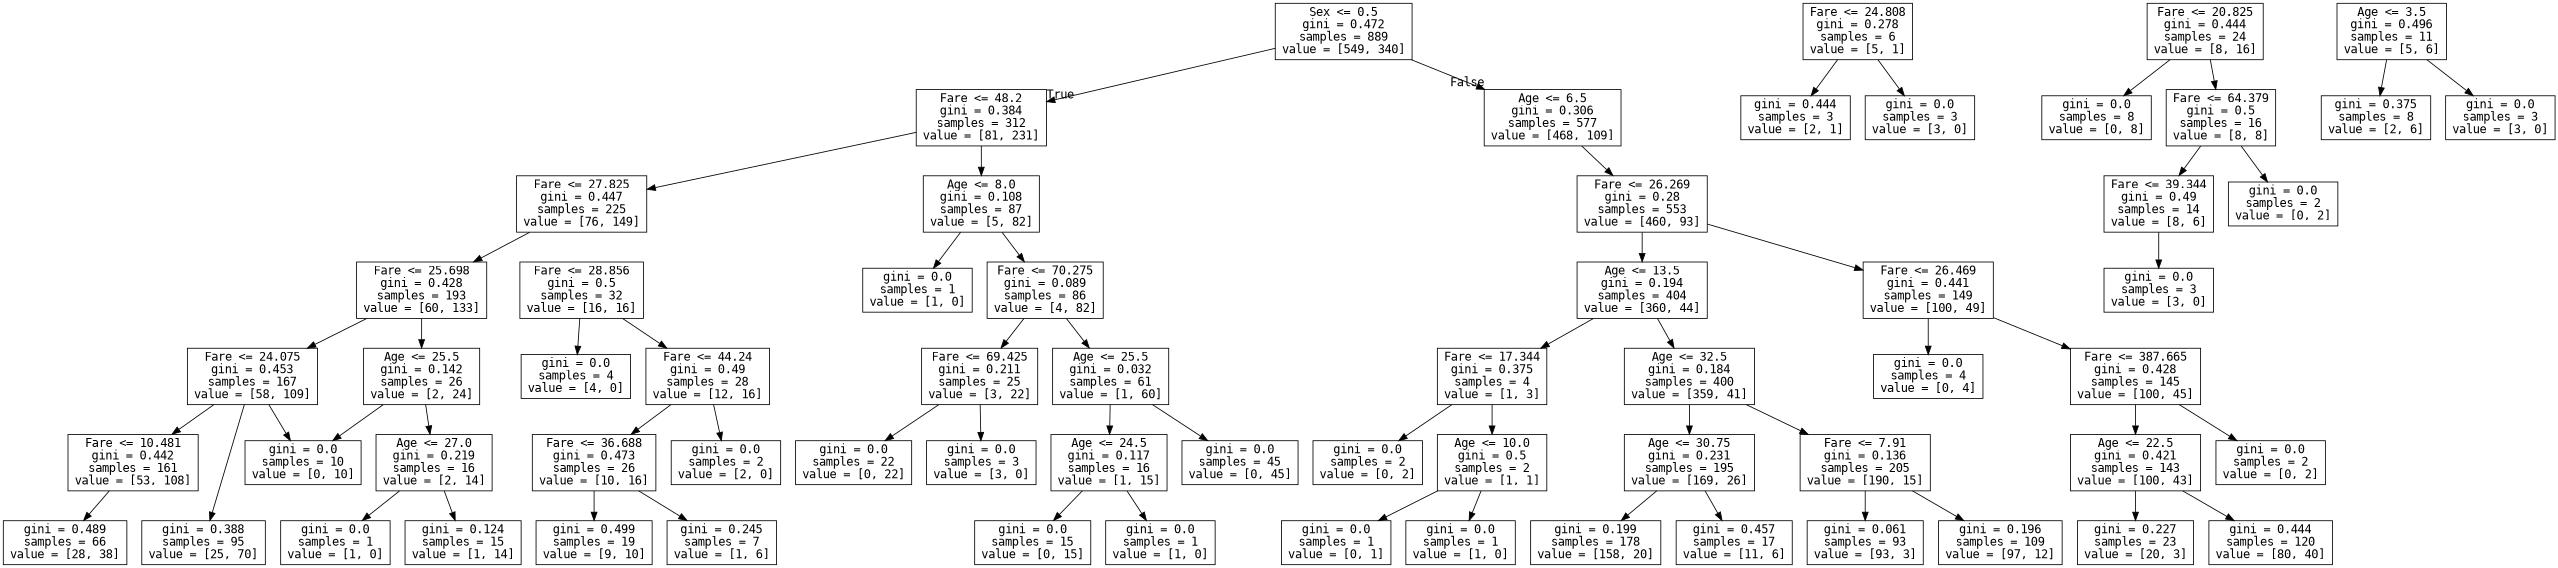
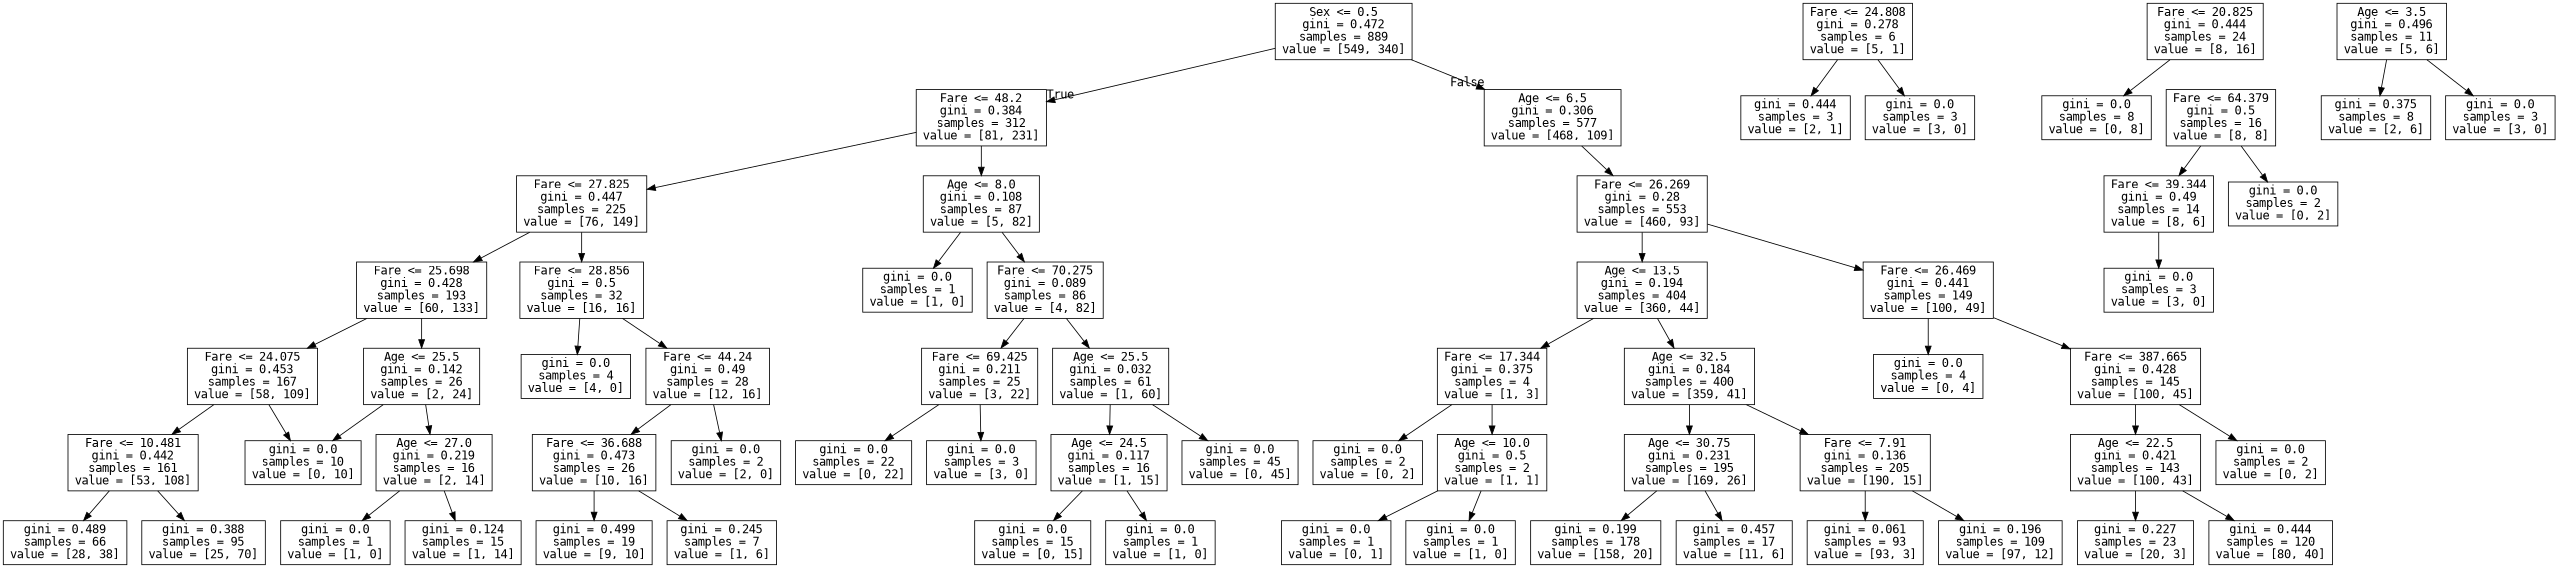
(2212, 70) -> none
none -> (582, 243)
(228, 459) -> (168, 503)
